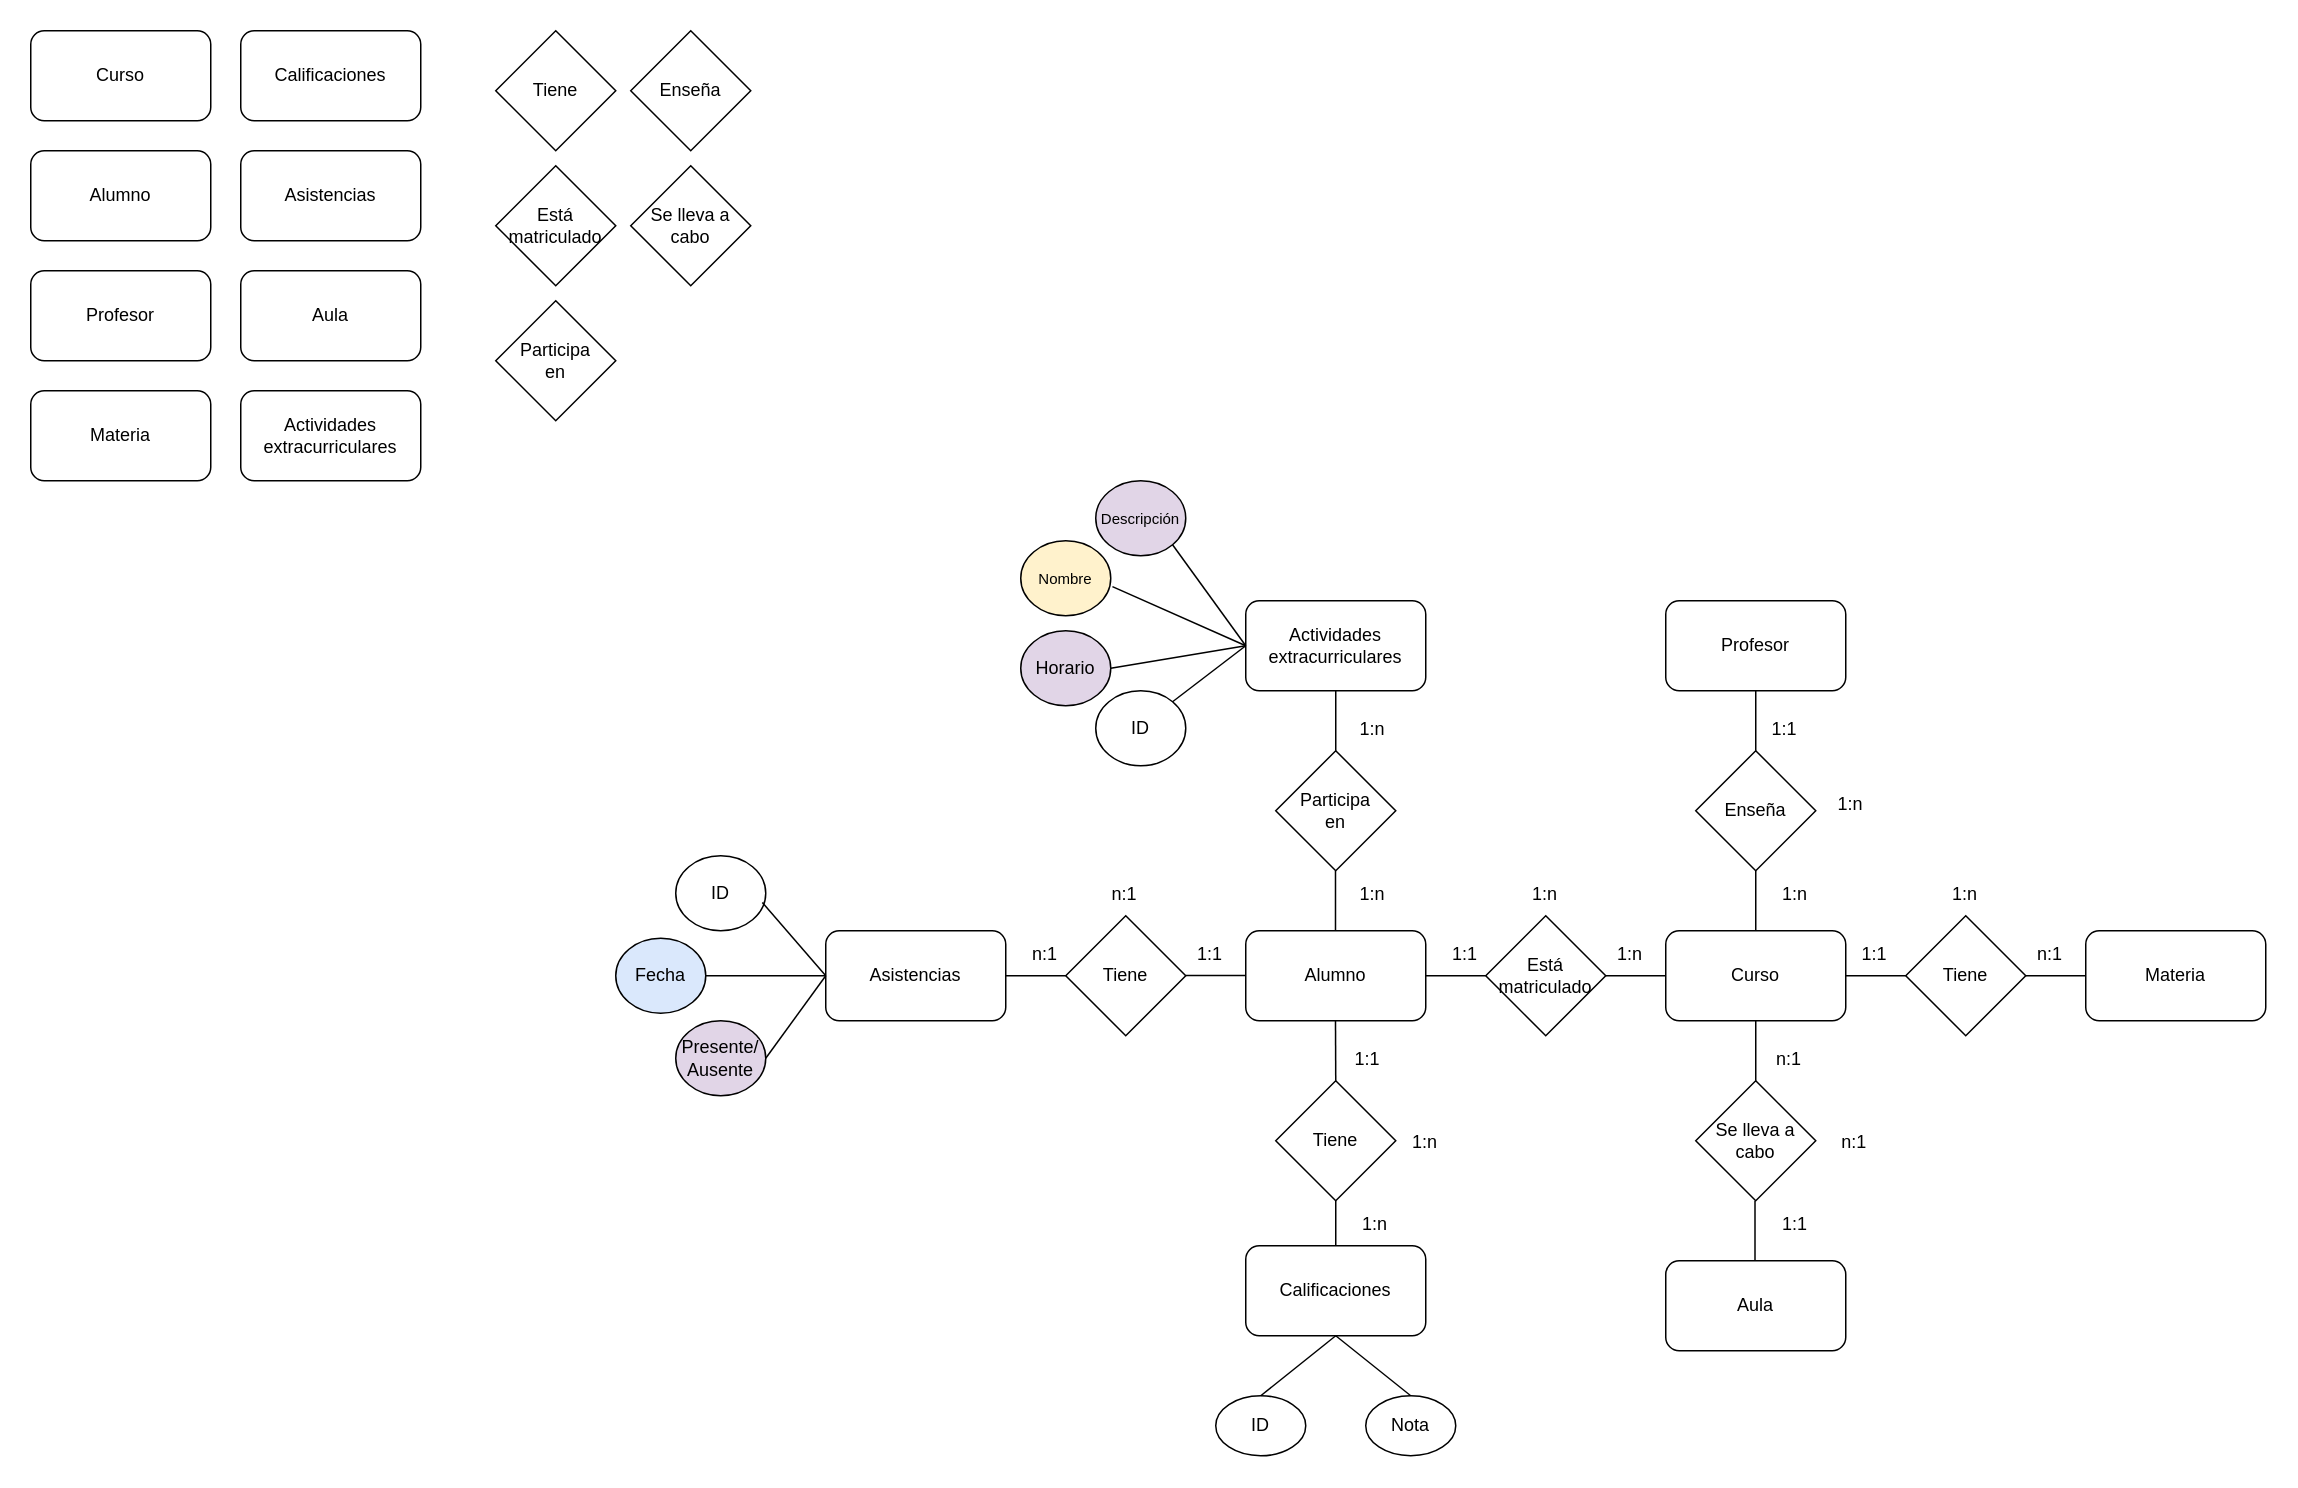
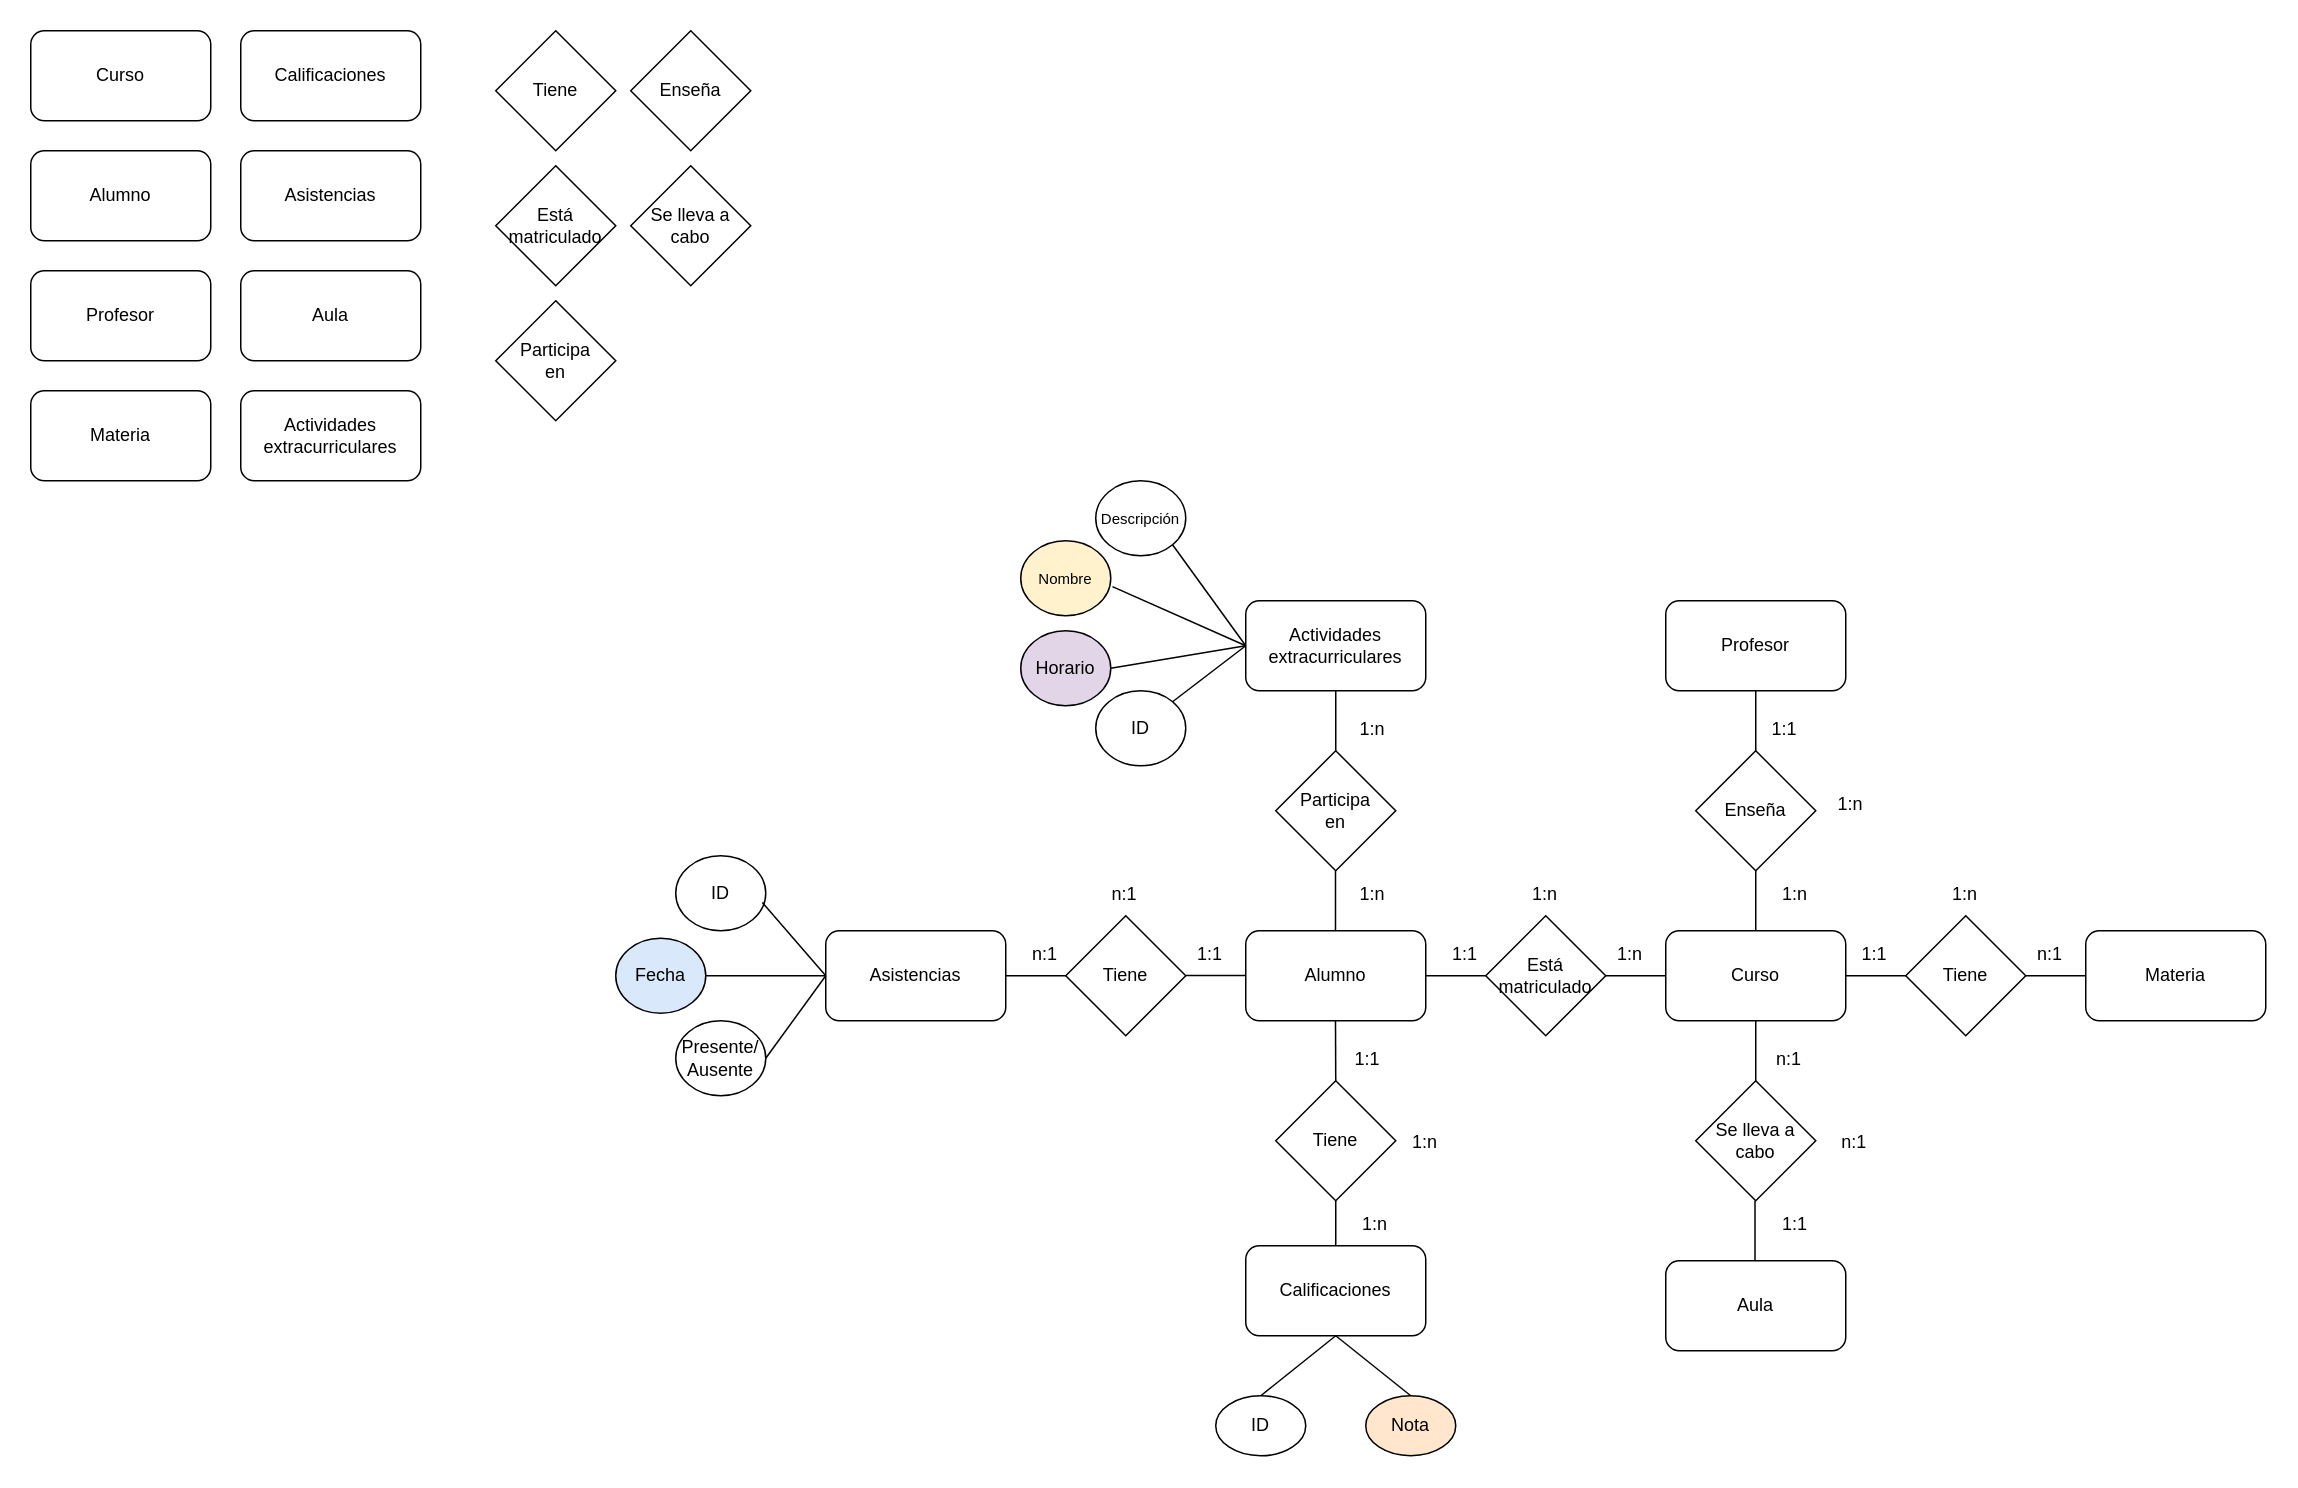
(1141, 518) -> (1141, 518)
(721, 1058) -> (721, 1058)
(1411, 1426) -> (1411, 1426)
